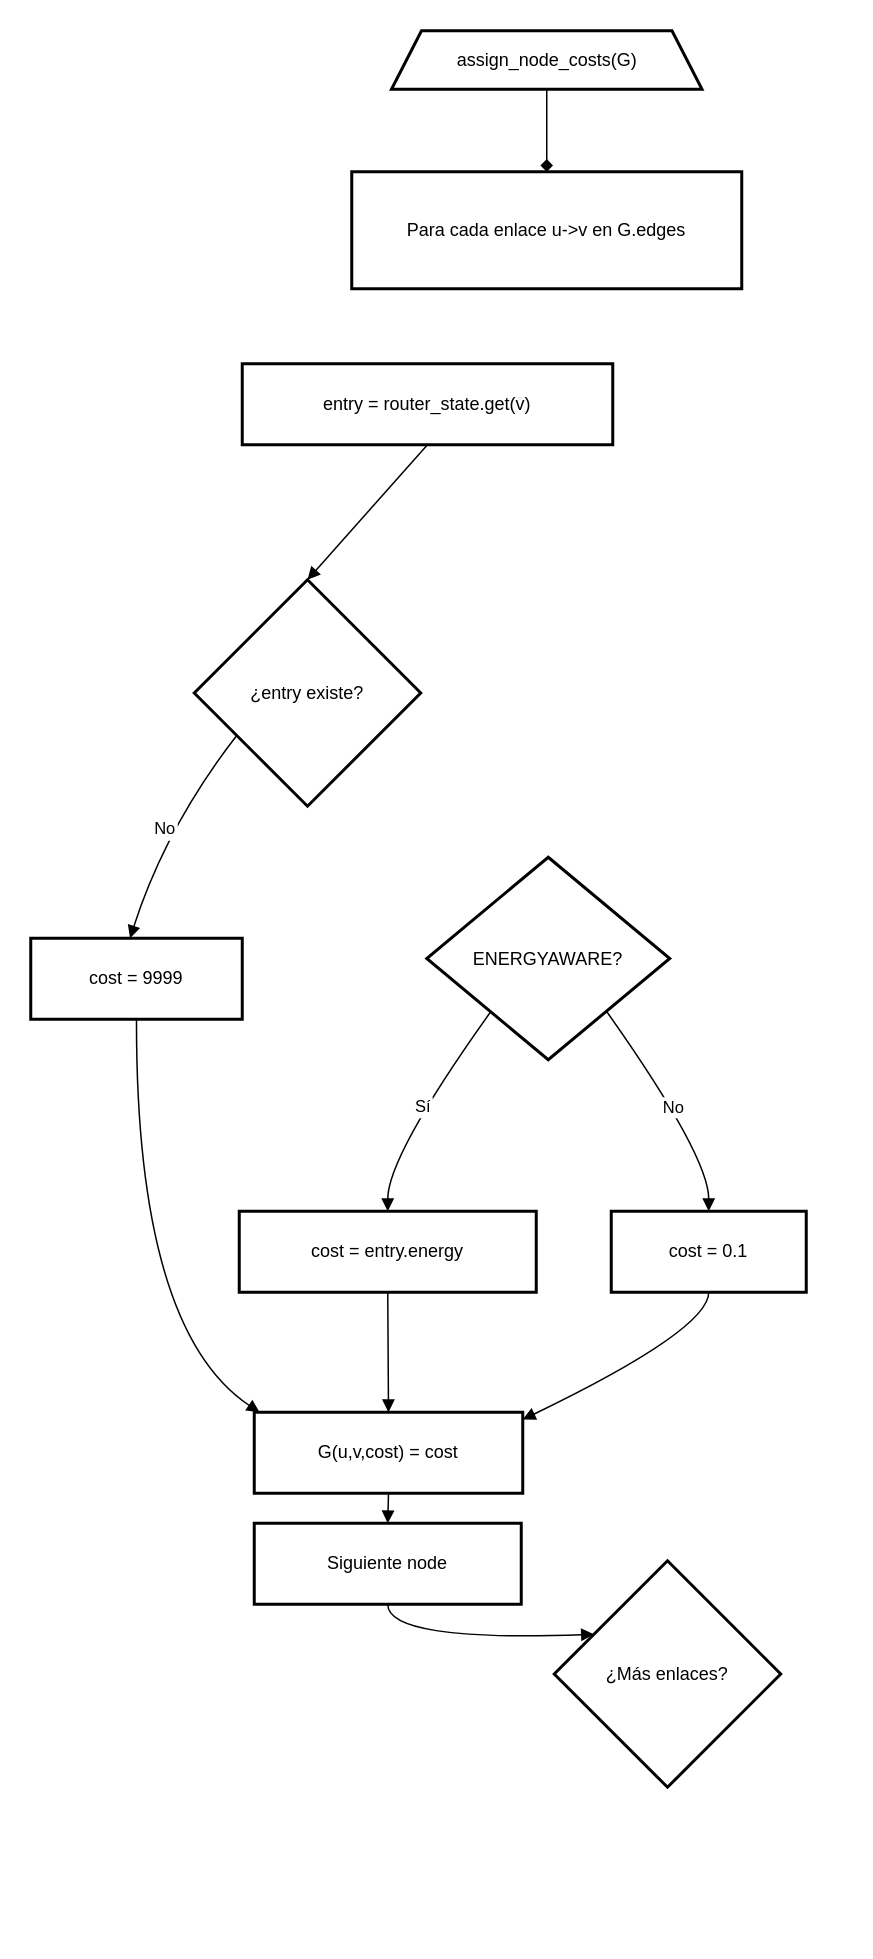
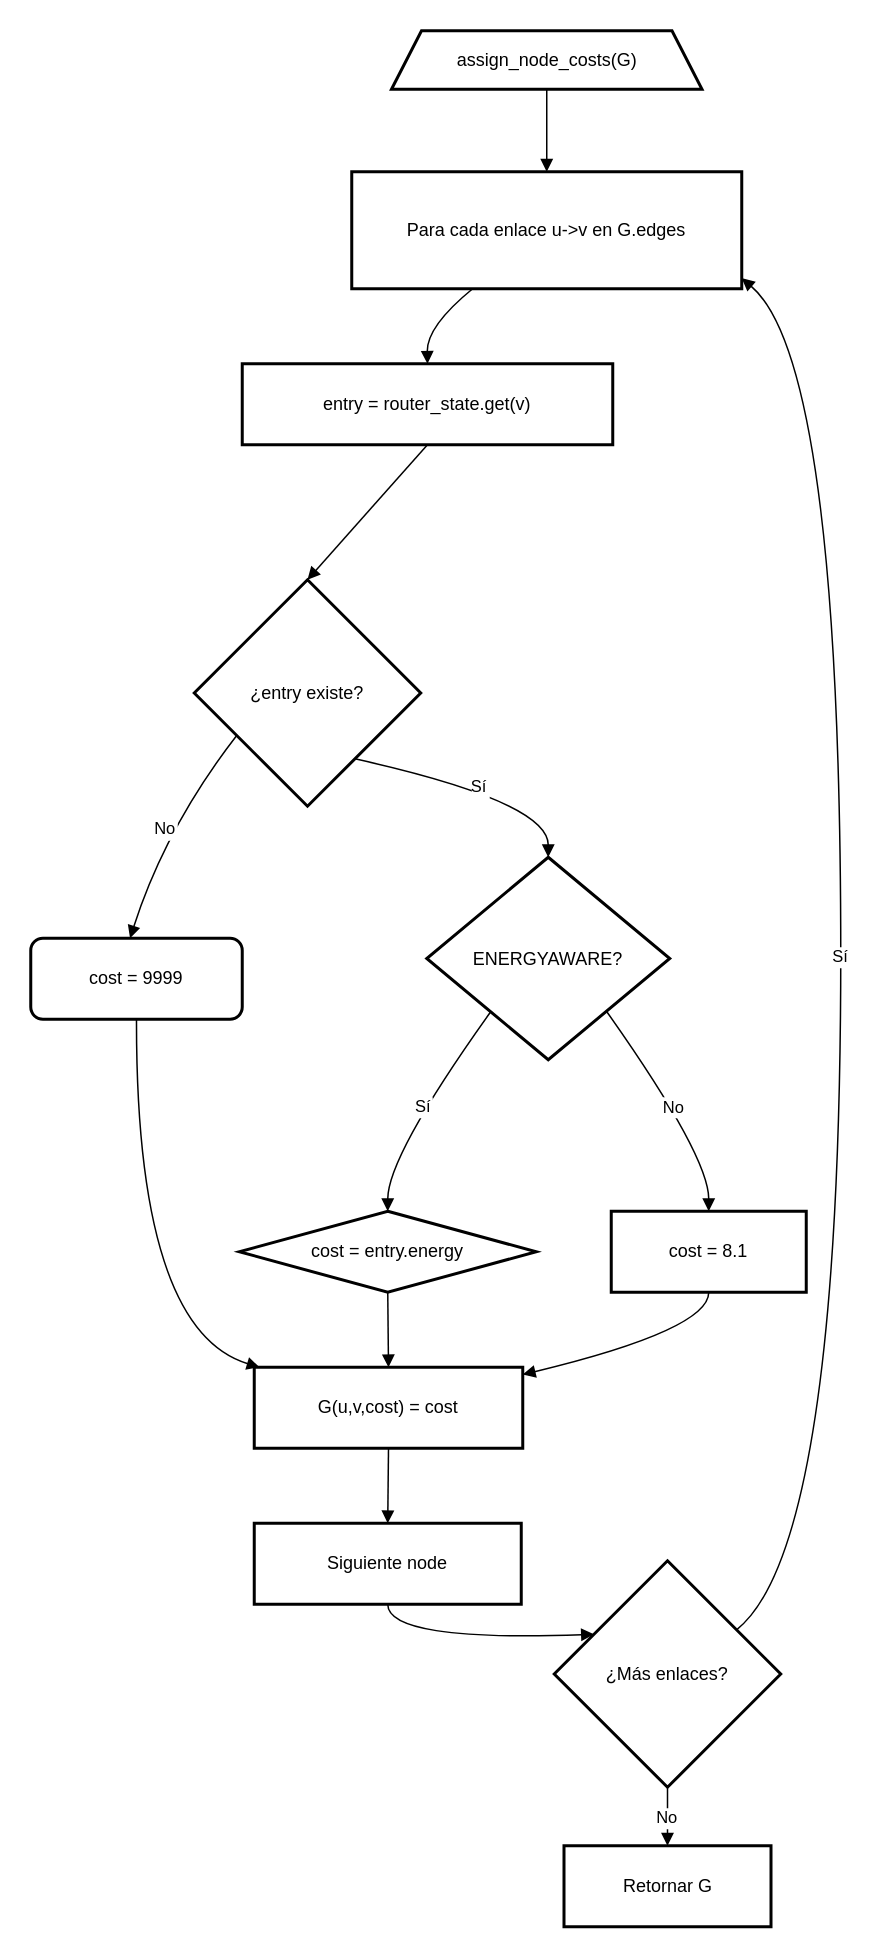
(547, 158) -> (547, 159)
none -> (443, 317)
none -> (418, 774)
none -> (841, 961)
(137, 979) -> (137, 979)
(388, 1252) -> (388, 1252)
(709, 1252) -> (709, 1252)
(389, 1453) -> (389, 1408)
none -> (668, 1809)
none -> (668, 1886)
